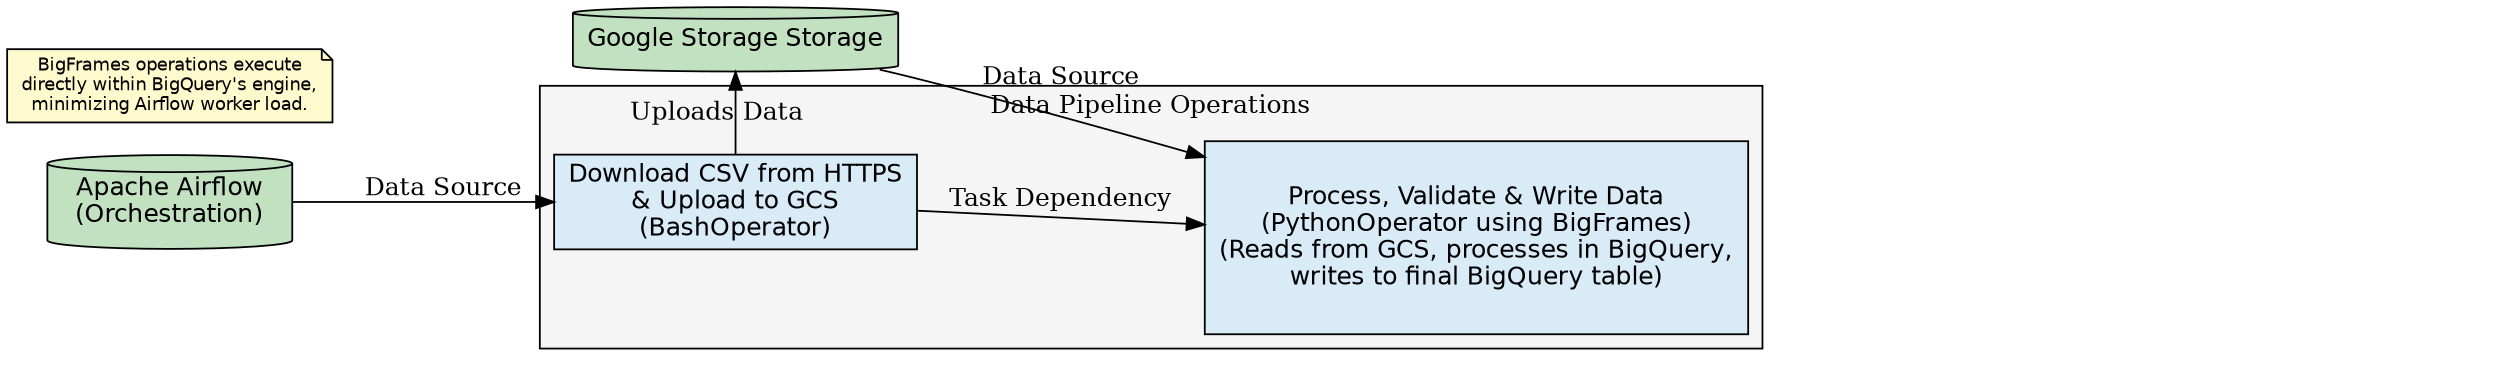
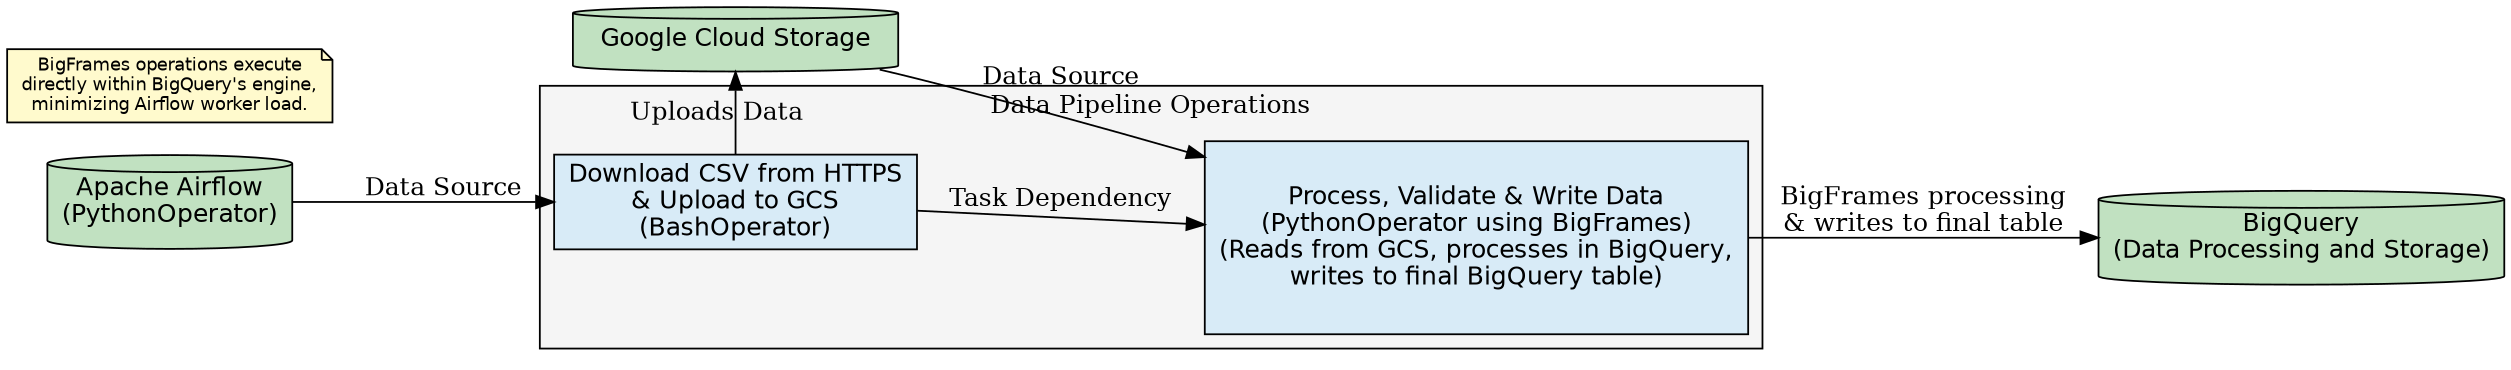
(736, 39) -> (736, 39)
(170, 202) -> (170, 202)
none -> (2301, 238)
